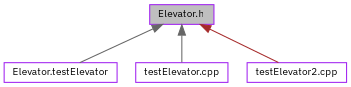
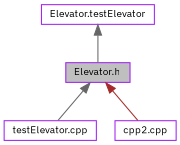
(116, 46) -> (98, 49)
(297, 73) -> (146, 131)
